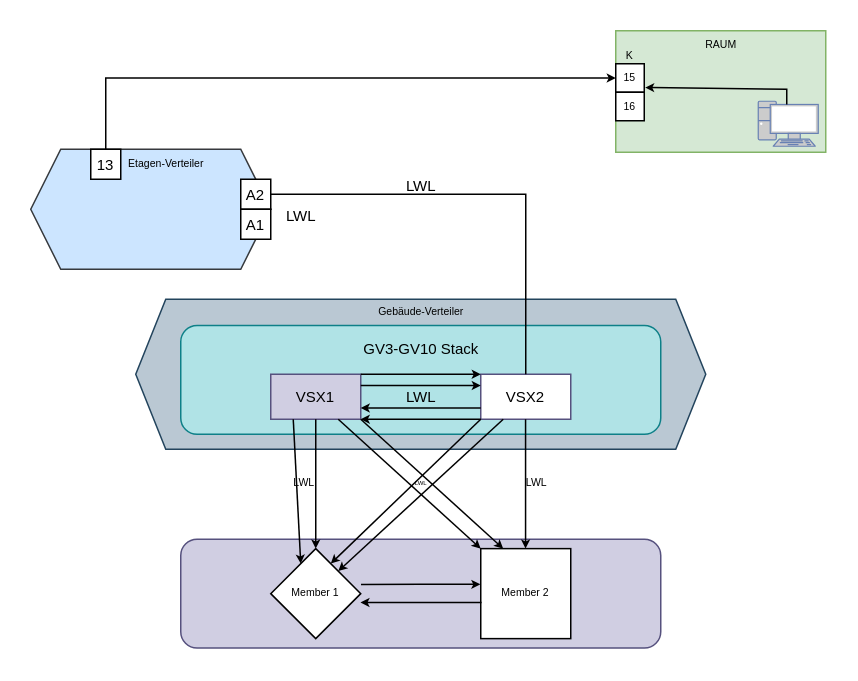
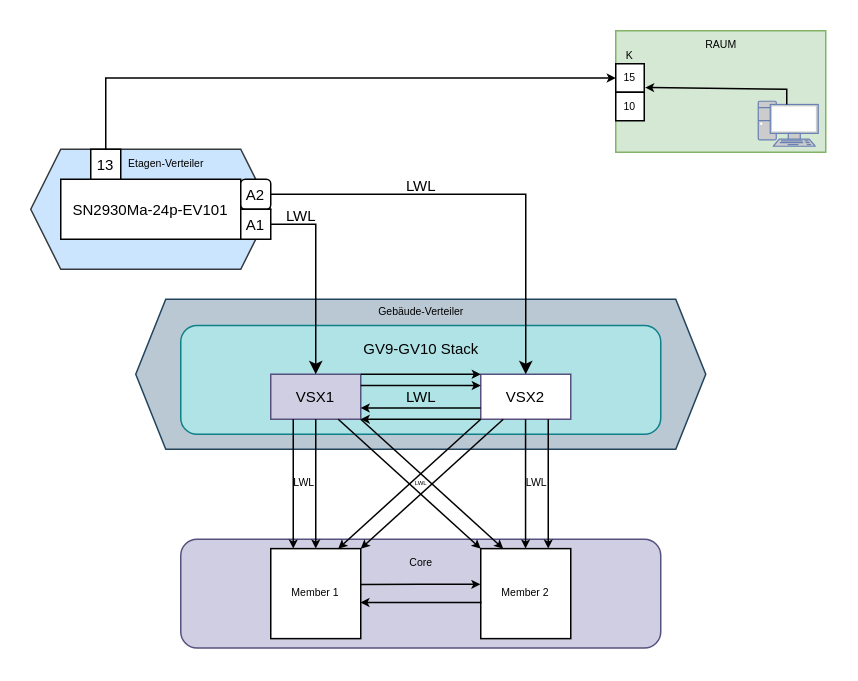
(630, 107) -> (630, 107)
(256, 194) -> (256, 194)
none -> (151, 209)
none -> (316, 271)
(422, 349) -> (422, 349)
(526, 367) -> (526, 363)
none -> (548, 480)
none -> (421, 564)
(316, 594) -> (316, 594)
